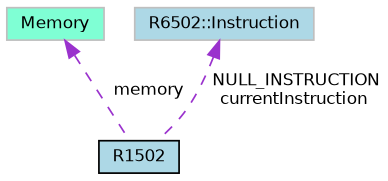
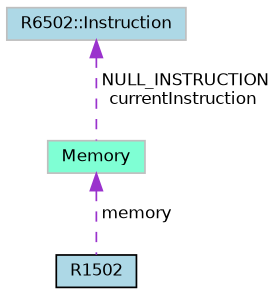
(191, 102) -> (96, 99)
